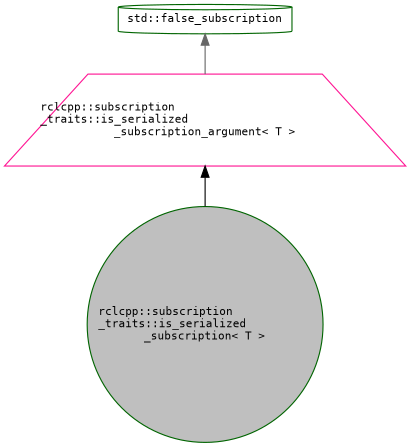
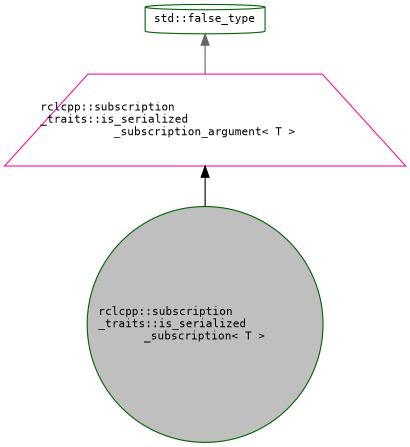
(205, 19) -> (205, 19)
